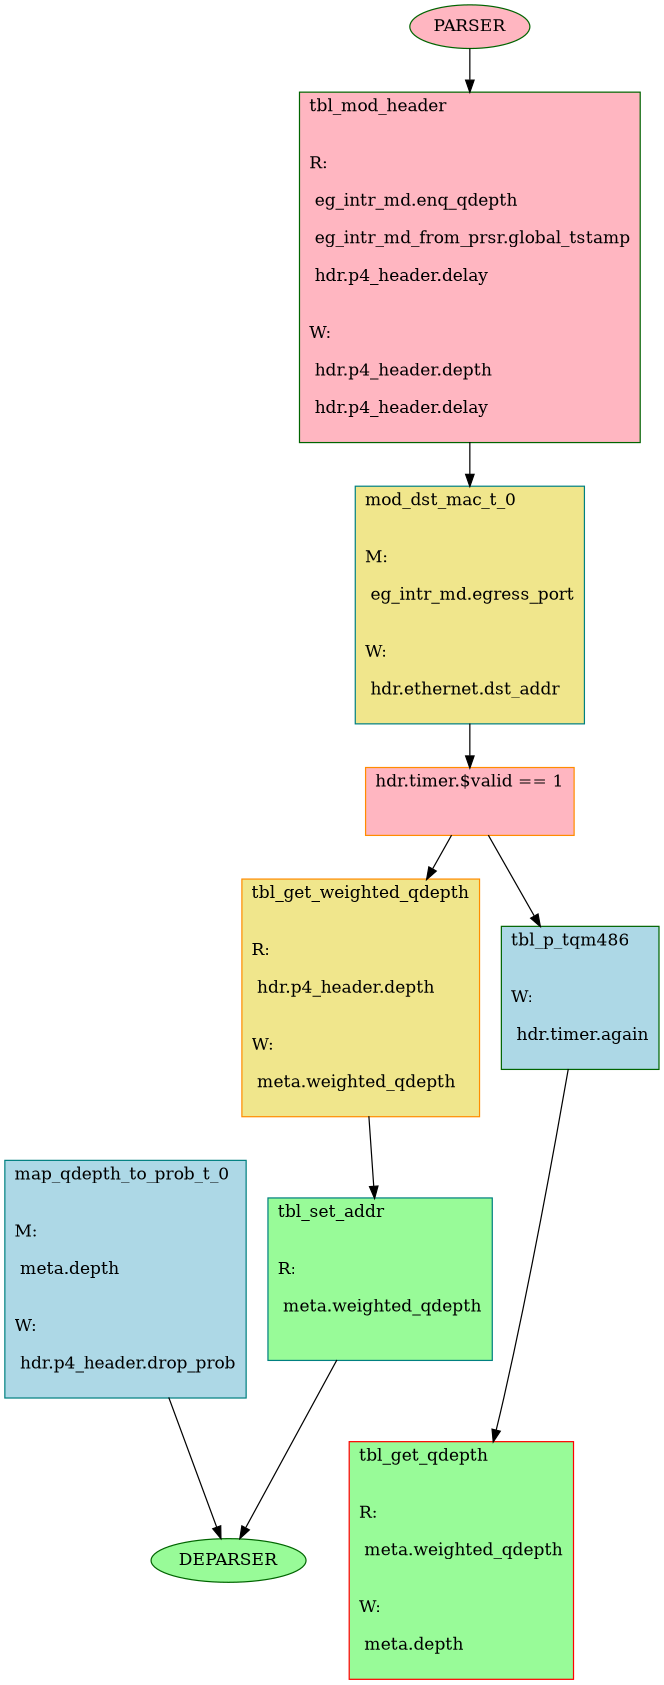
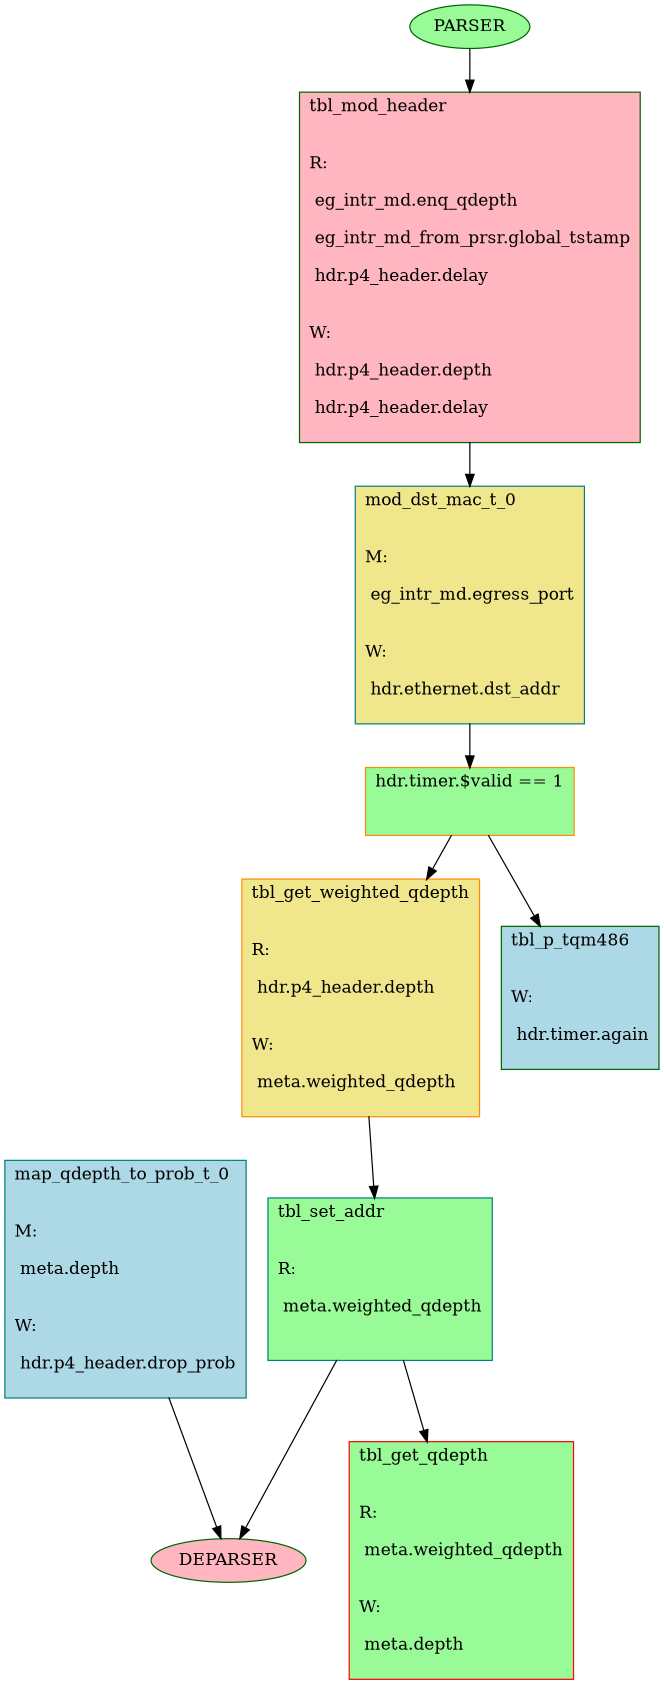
(470, 27) -> (470, 27)
(470, 801) -> (470, 801)
(535, 1250) -> (414, 1395)
(229, 1560) -> (229, 1560)
